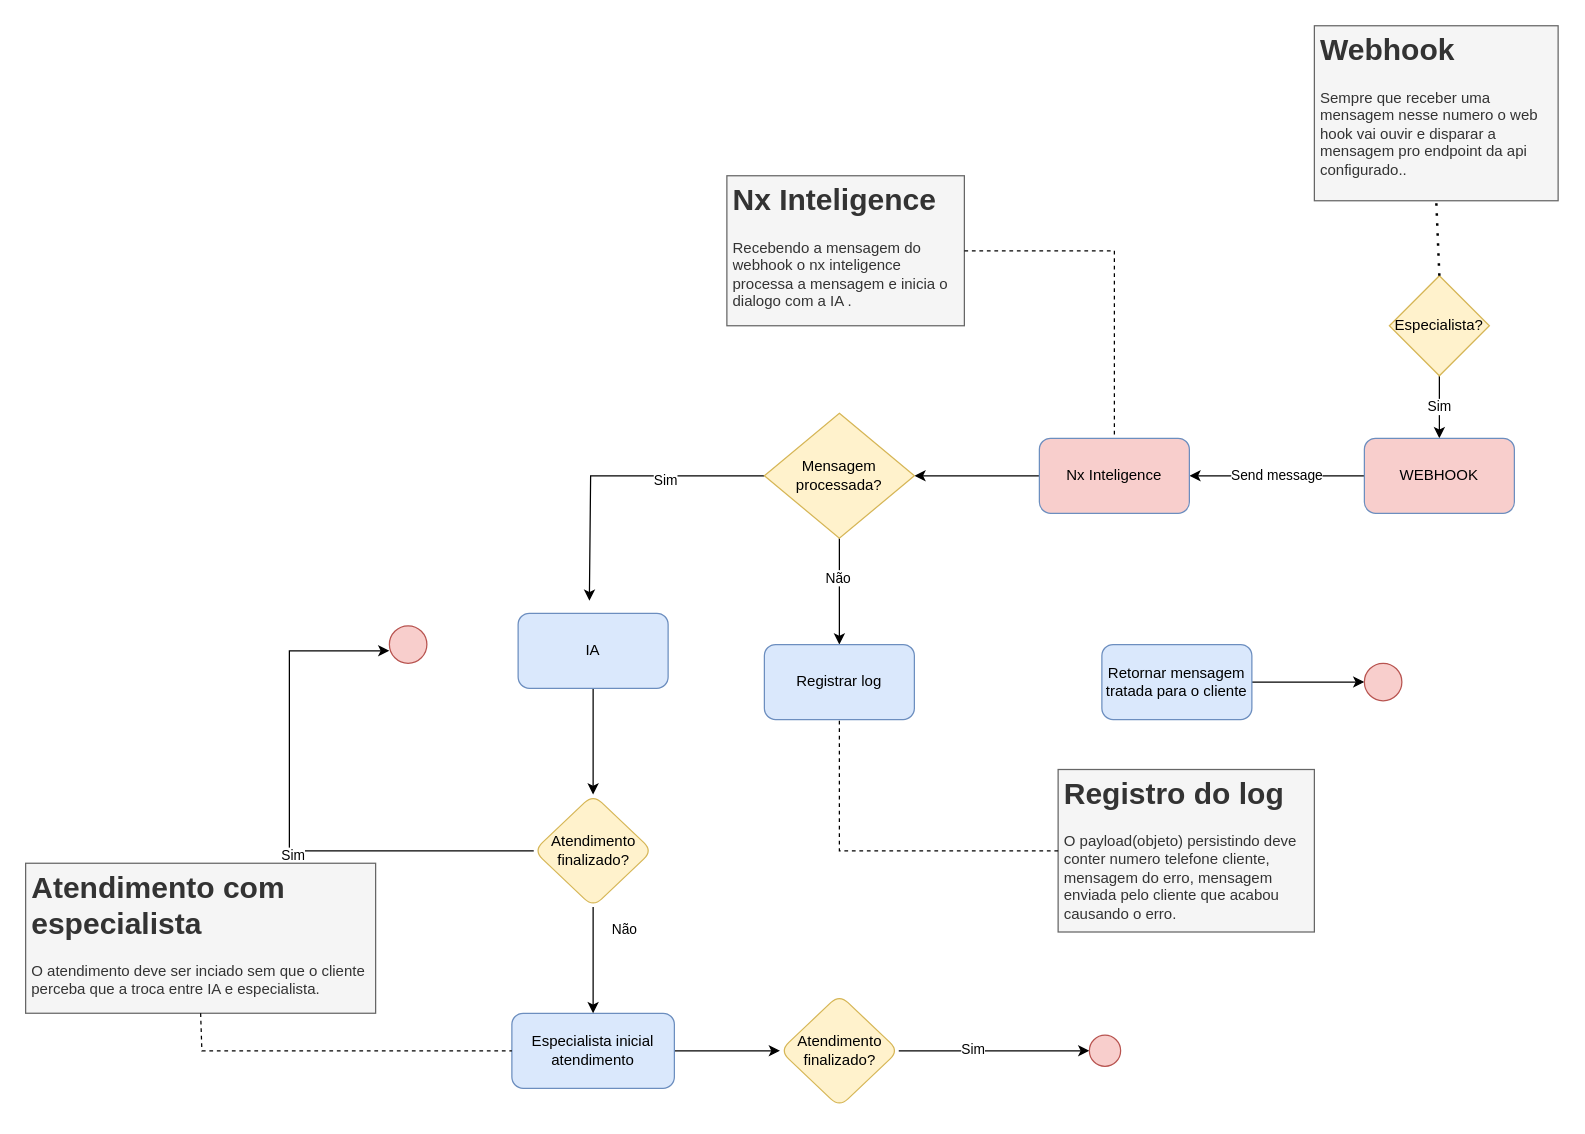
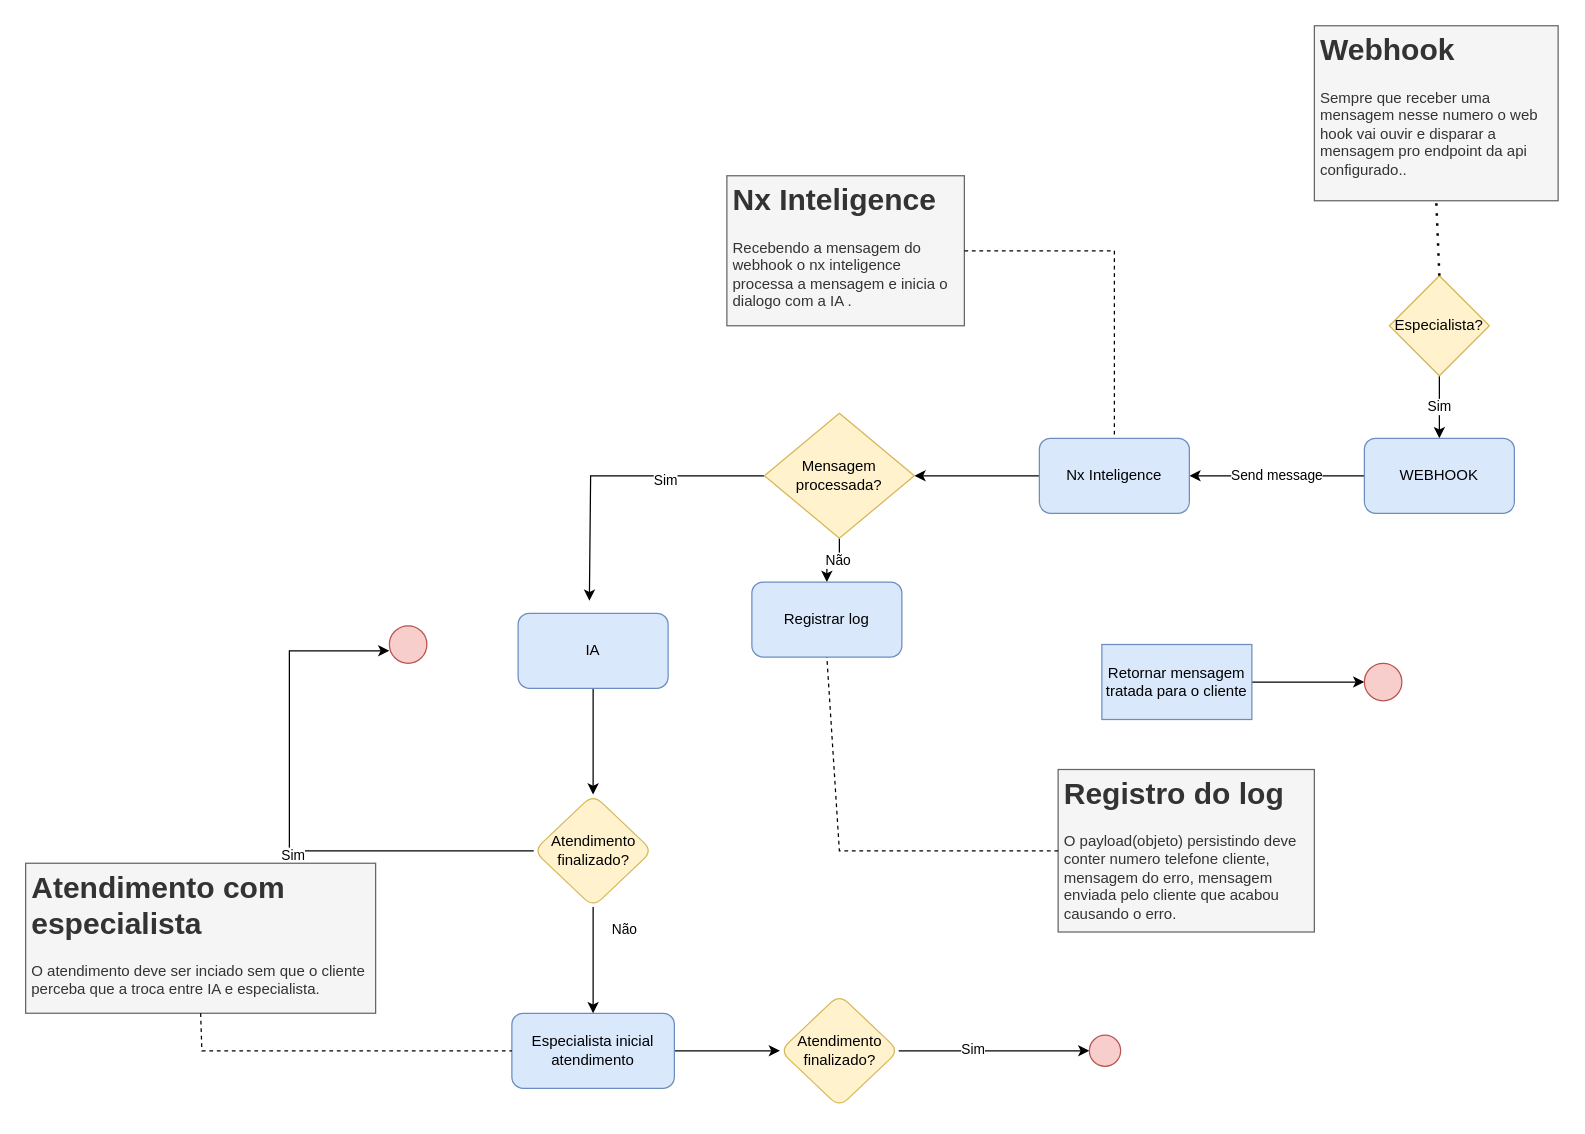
(1114, 476) -> (1114, 476)
(1439, 476) -> (1439, 476)
(839, 682) -> (827, 619)
(1177, 682) -> (1177, 682)
